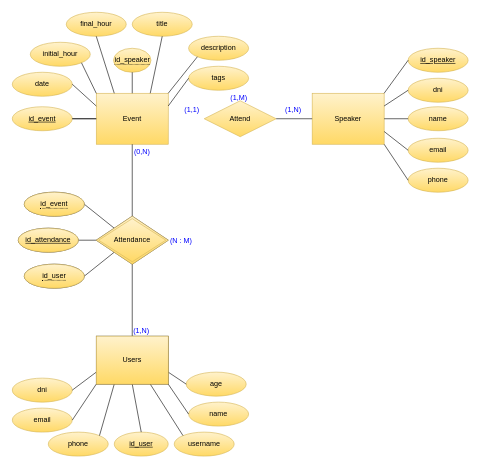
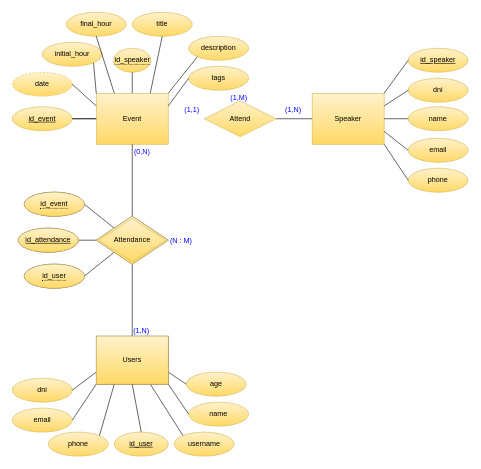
(60, 54) -> (72, 54)
(42, 84) -> (42, 84)
